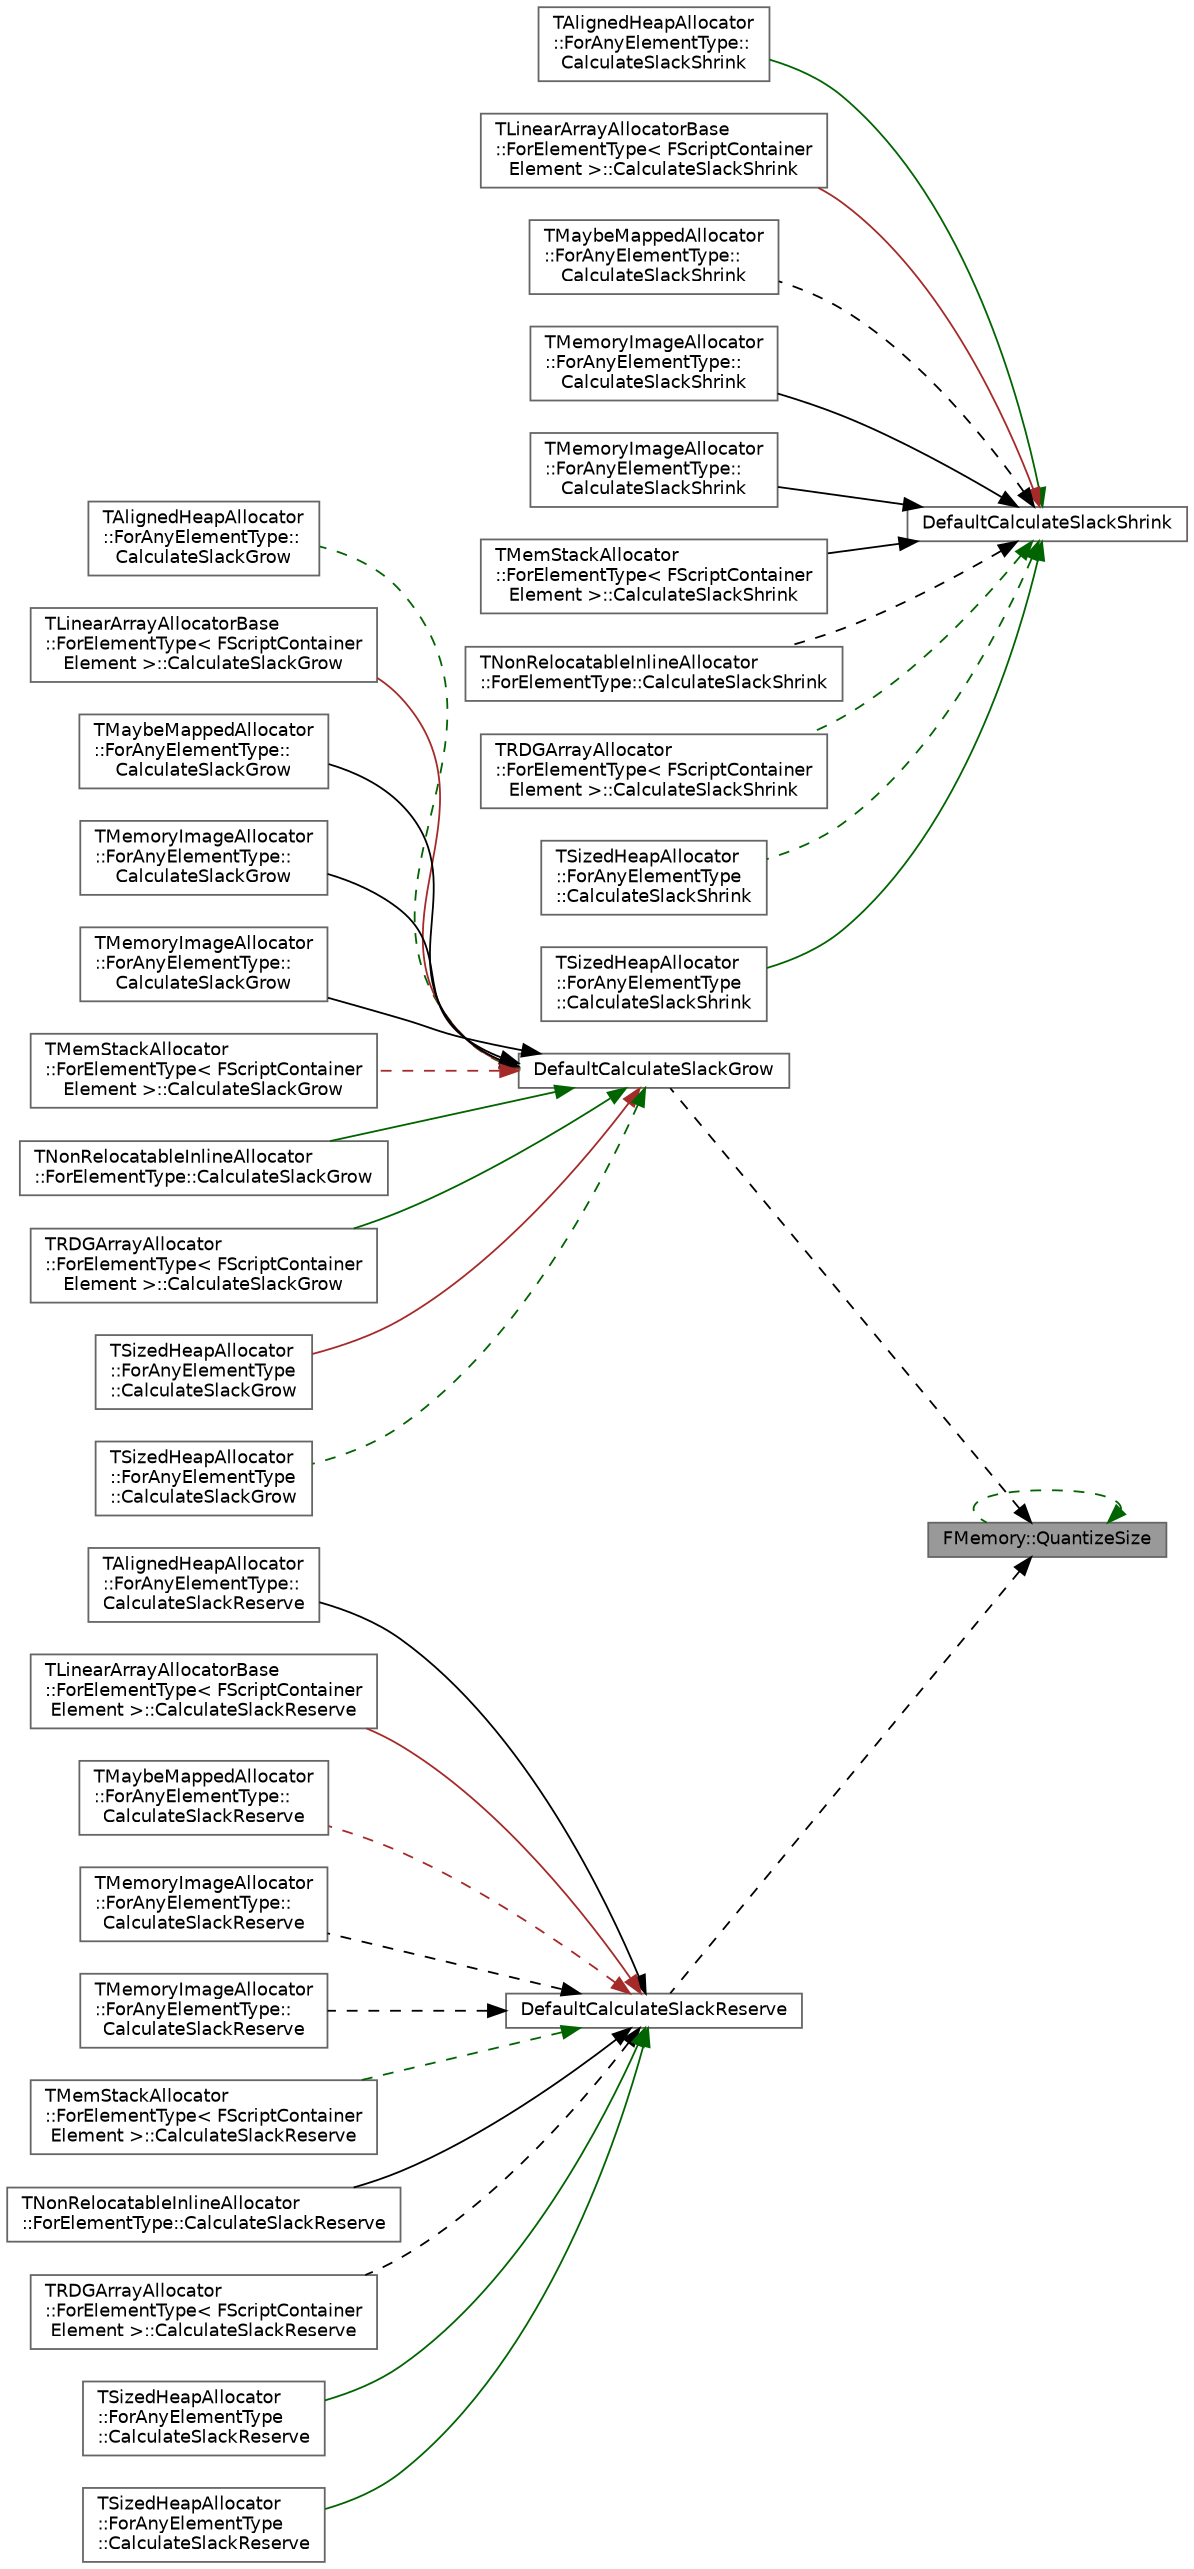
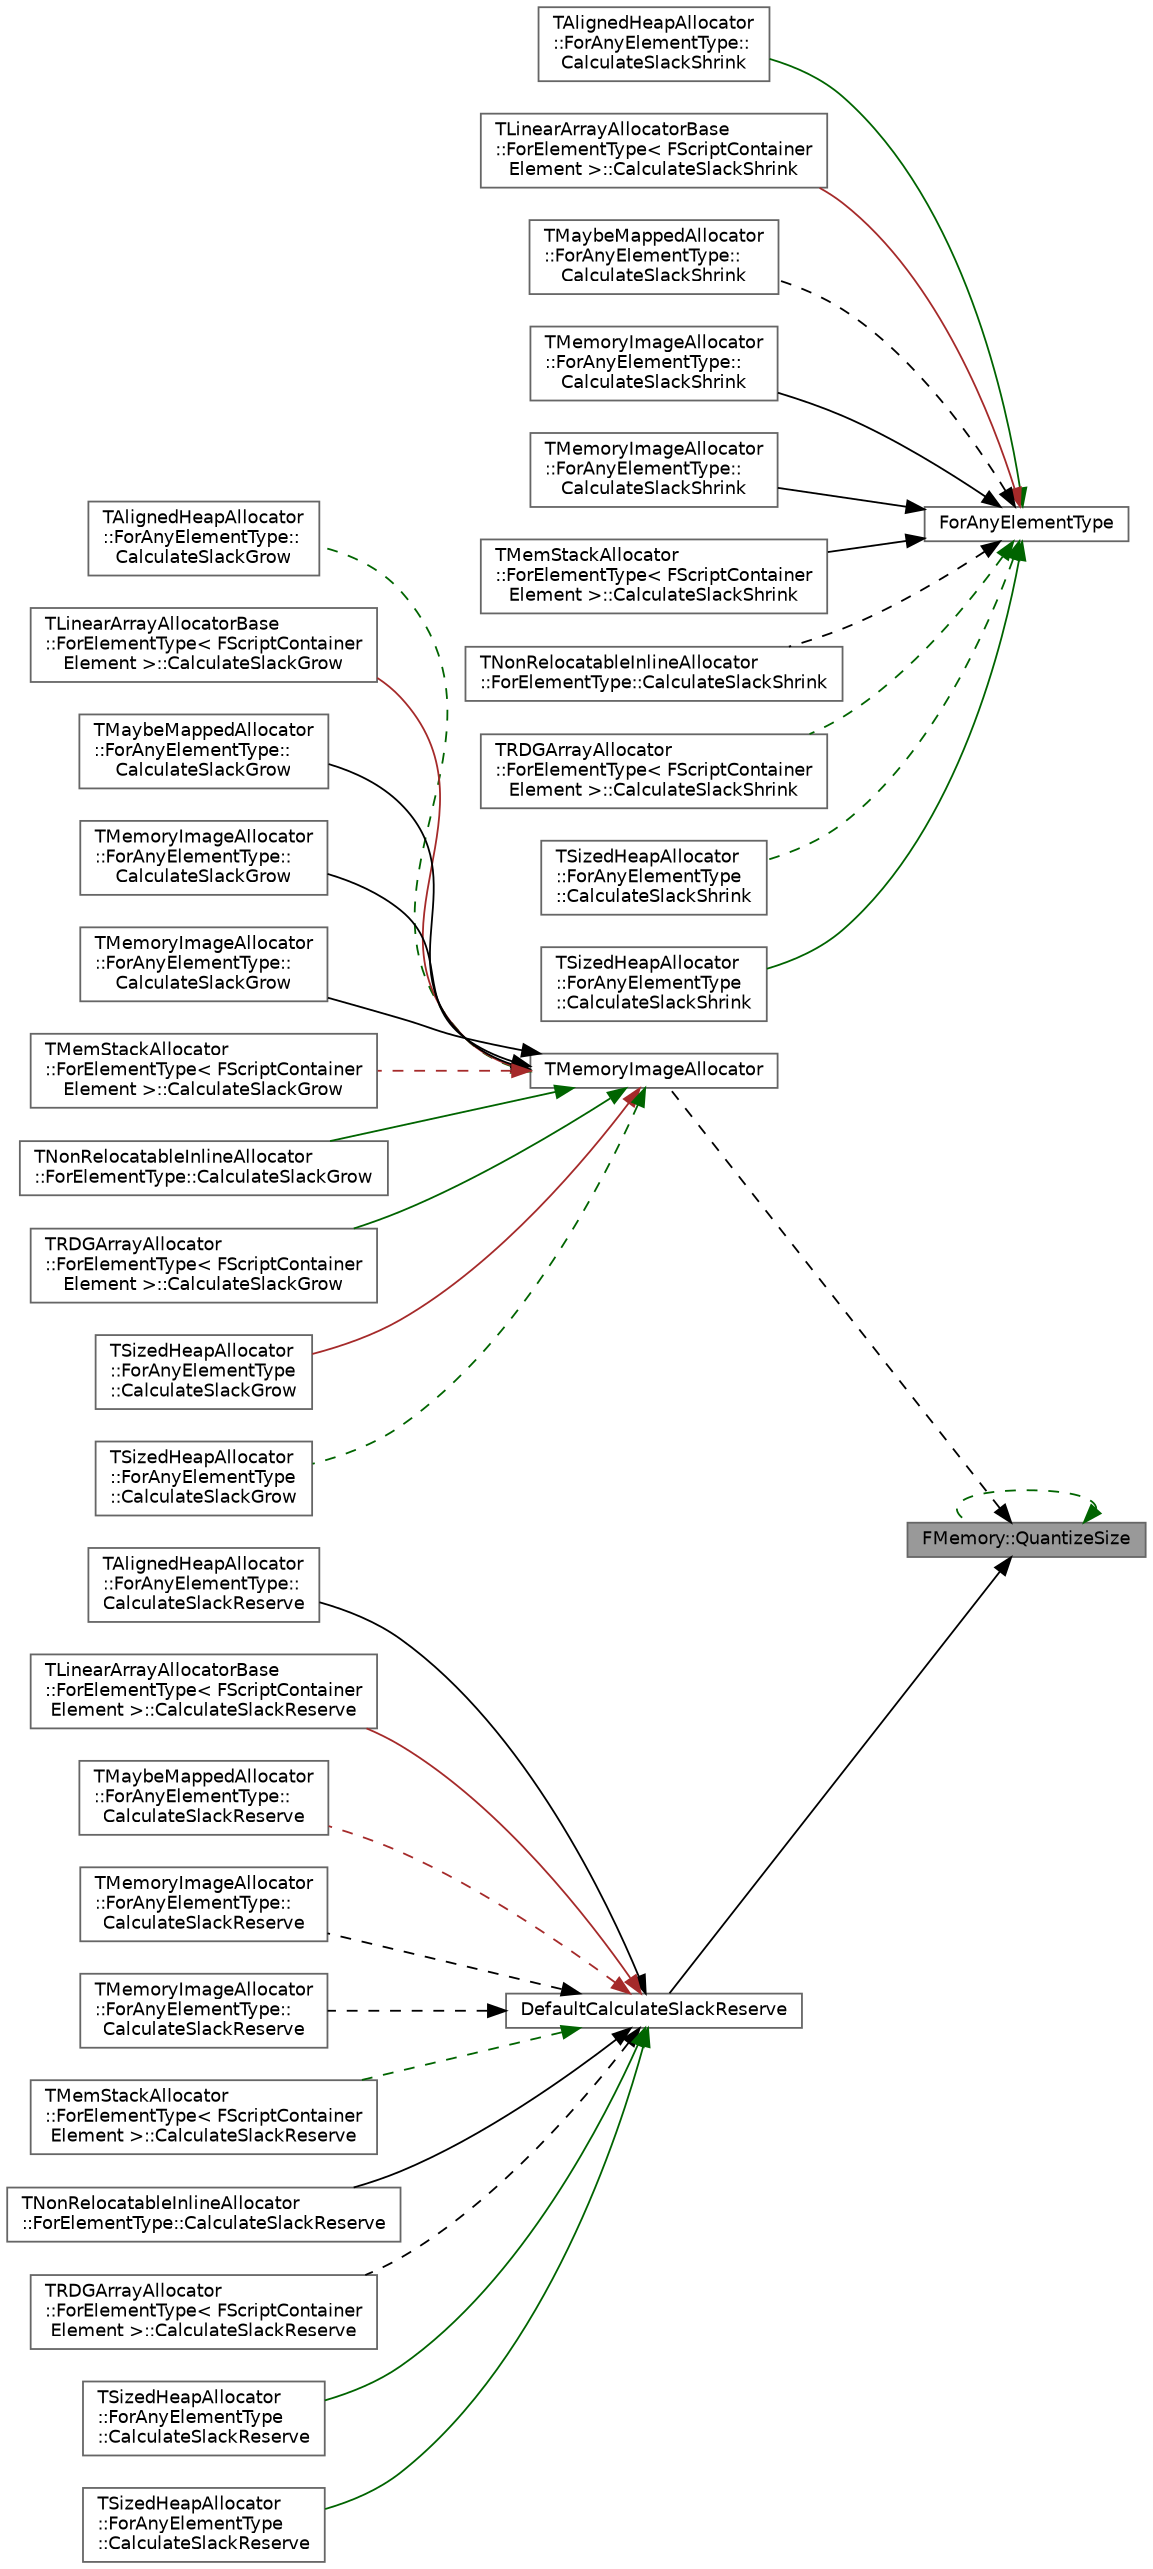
(1047, 524) -> (1027, 524)
(654, 1071) -> (654, 1071)
(845, 1782) -> (835, 1782)
